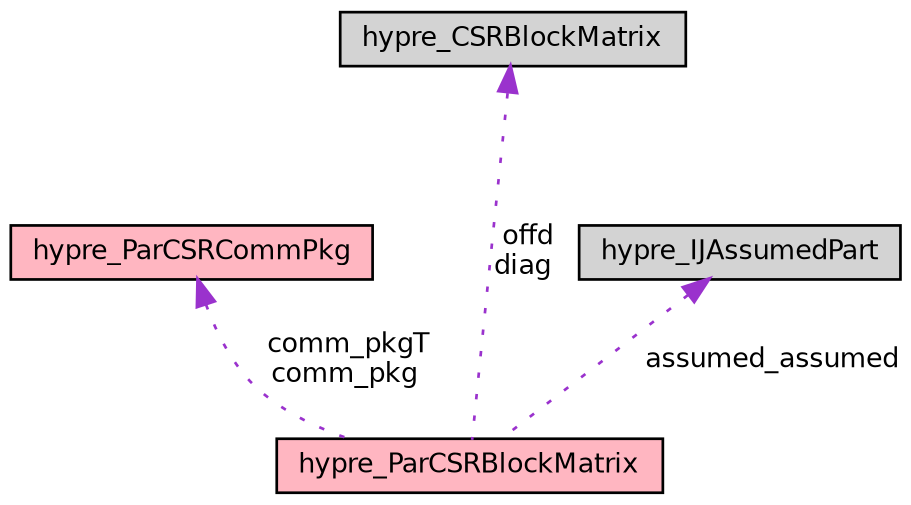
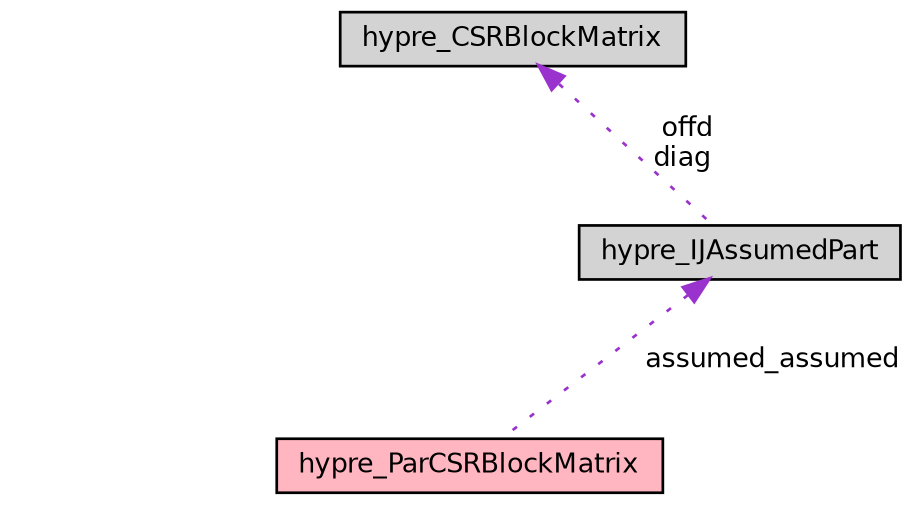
(192, 252) -> none
(490, 266) -> (637, 155)
